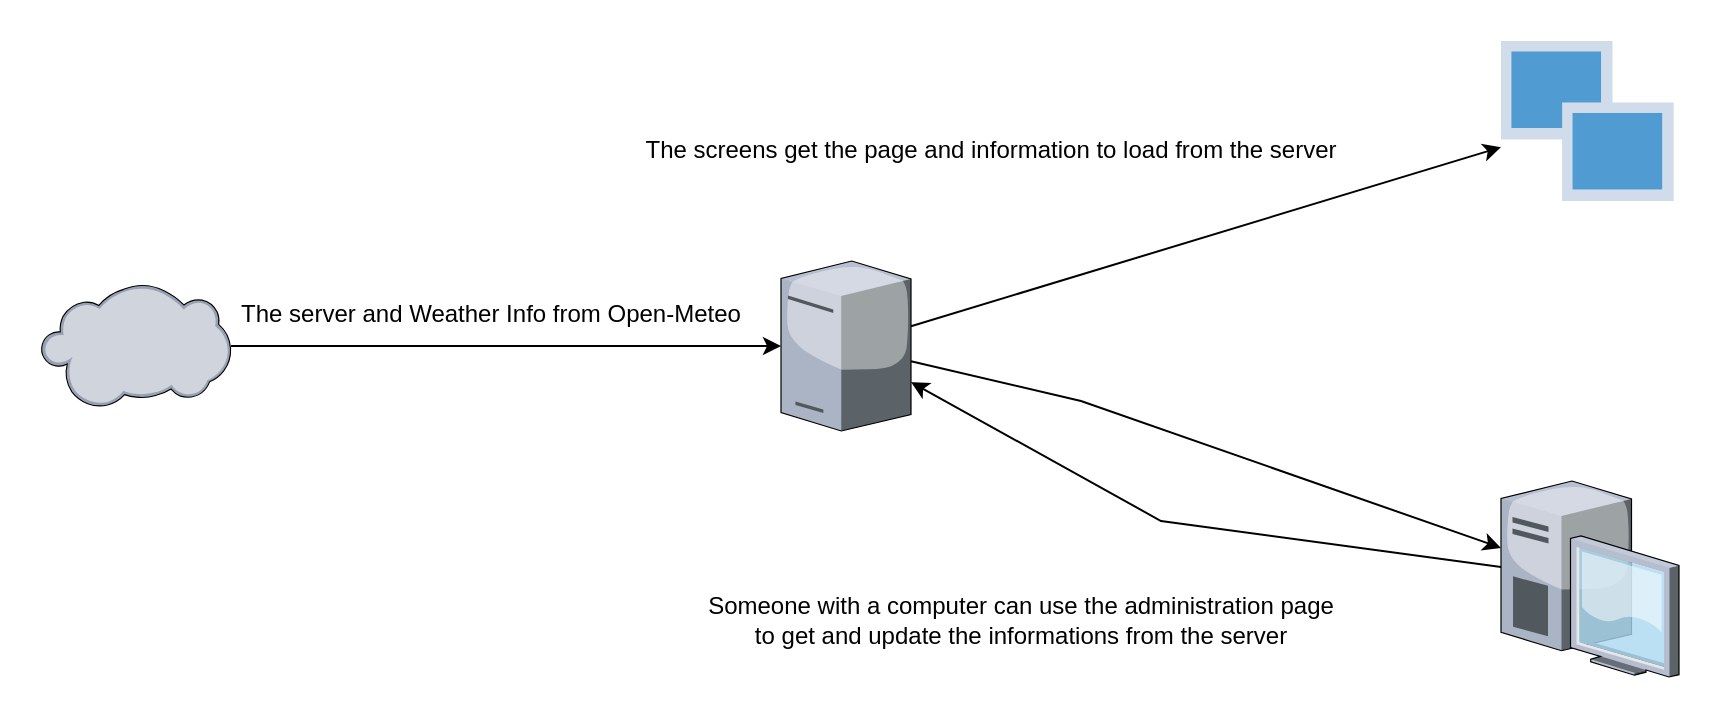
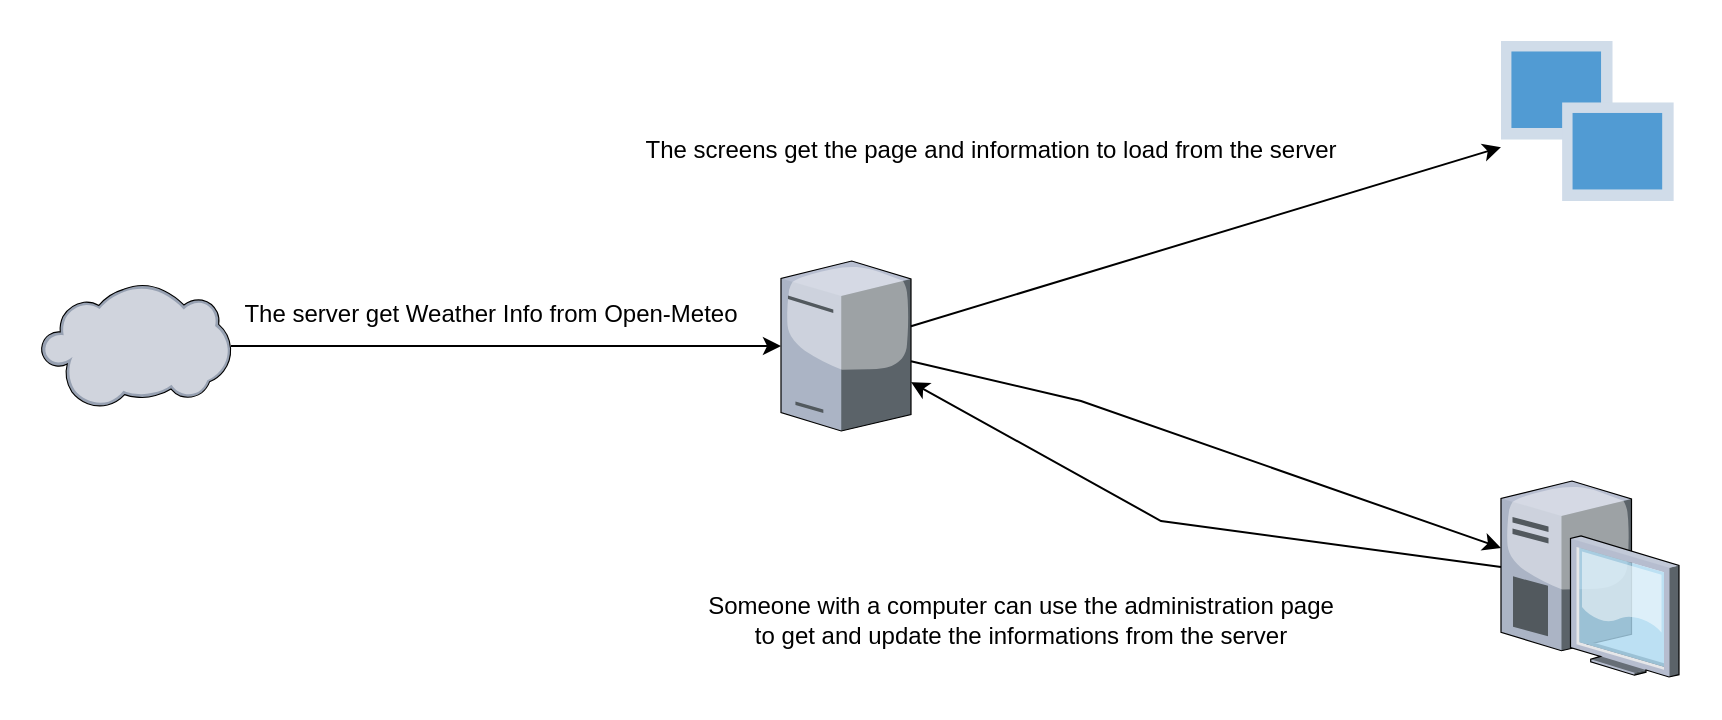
(492, 315) -> (492, 315)
